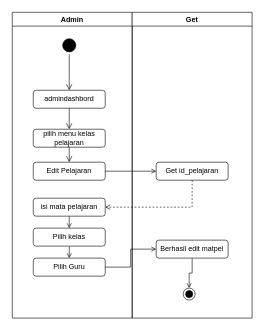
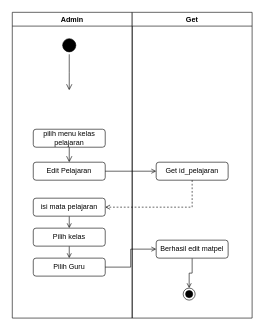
(69, 99) -> none
(69, 118) -> none
